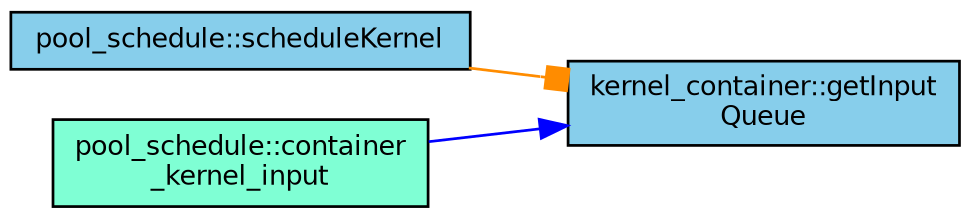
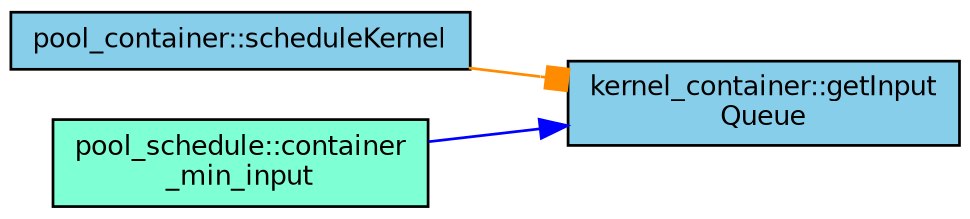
(241, 41) -> (241, 41)
(241, 163) -> (241, 163)
